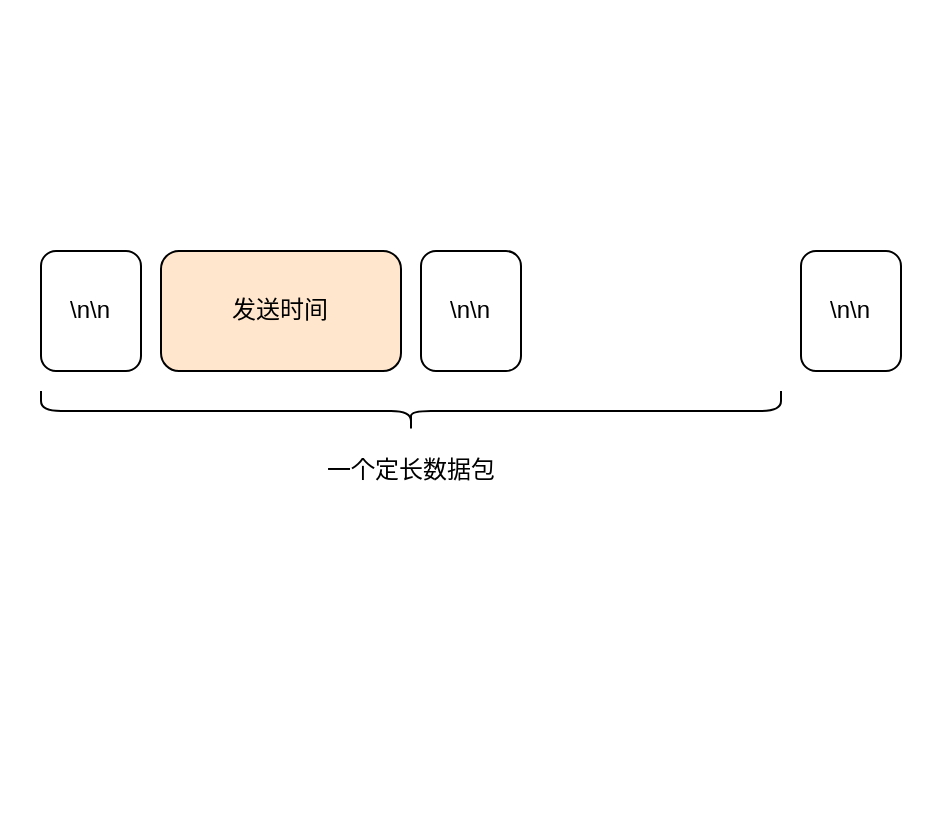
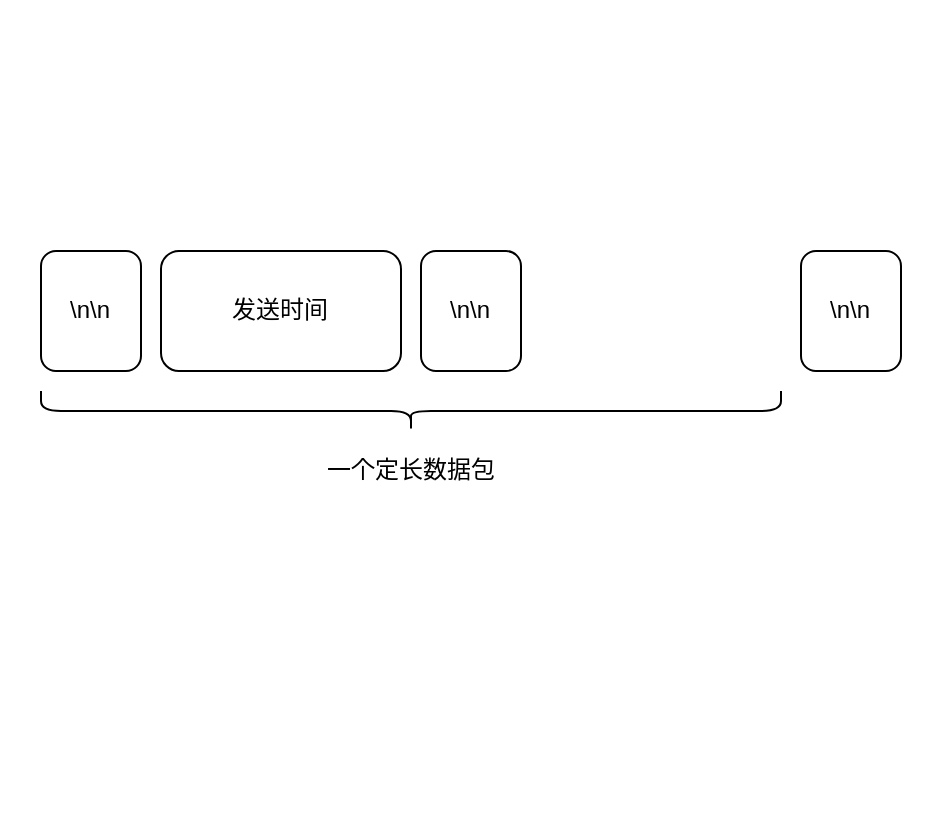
(281, 311) -> (281, 311)
